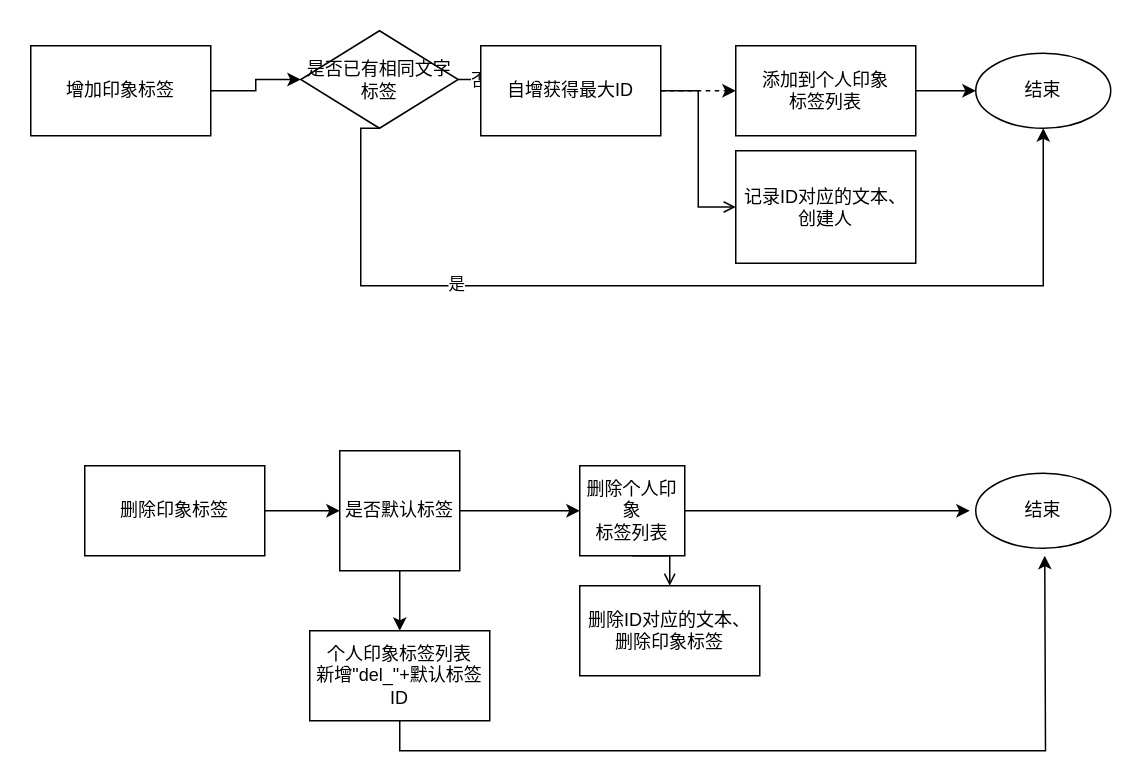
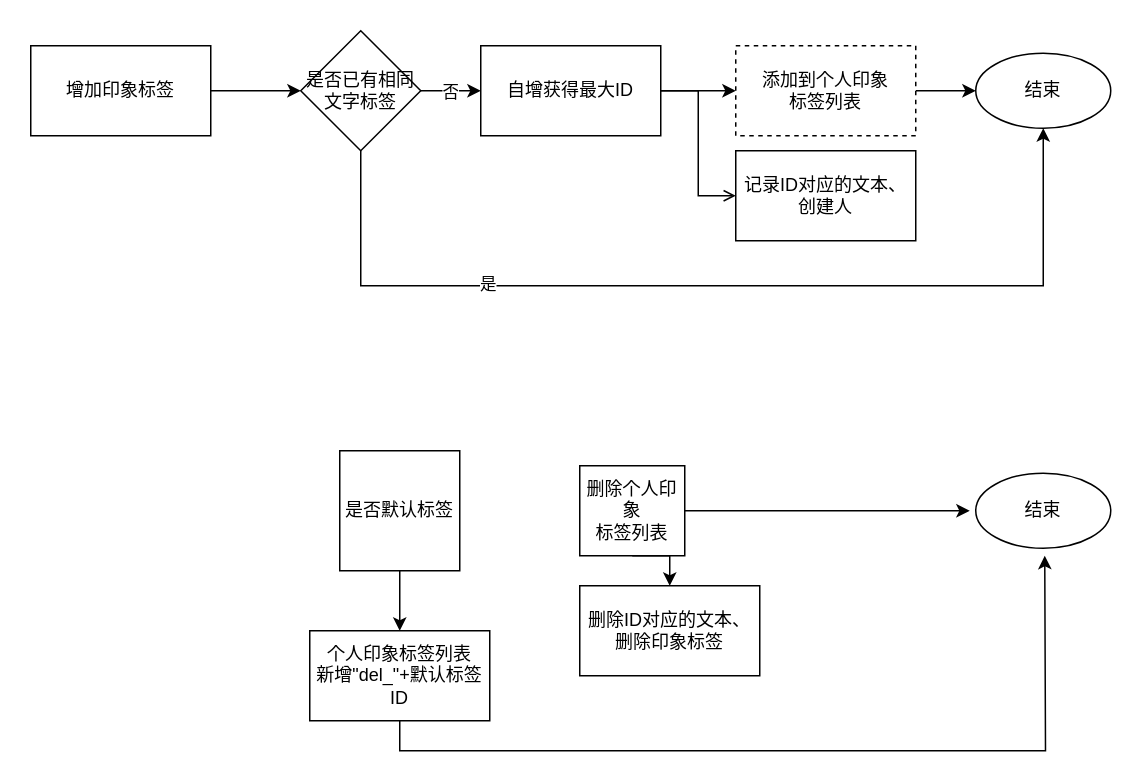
(380, 80) -> (361, 91)
(713, 91) -> (713, 91)
(826, 91) -> (826, 91)
(826, 207) -> (826, 196)
(175, 511) -> none
(297, 511) -> none
(515, 511) -> none
(670, 576) -> (670, 574)
